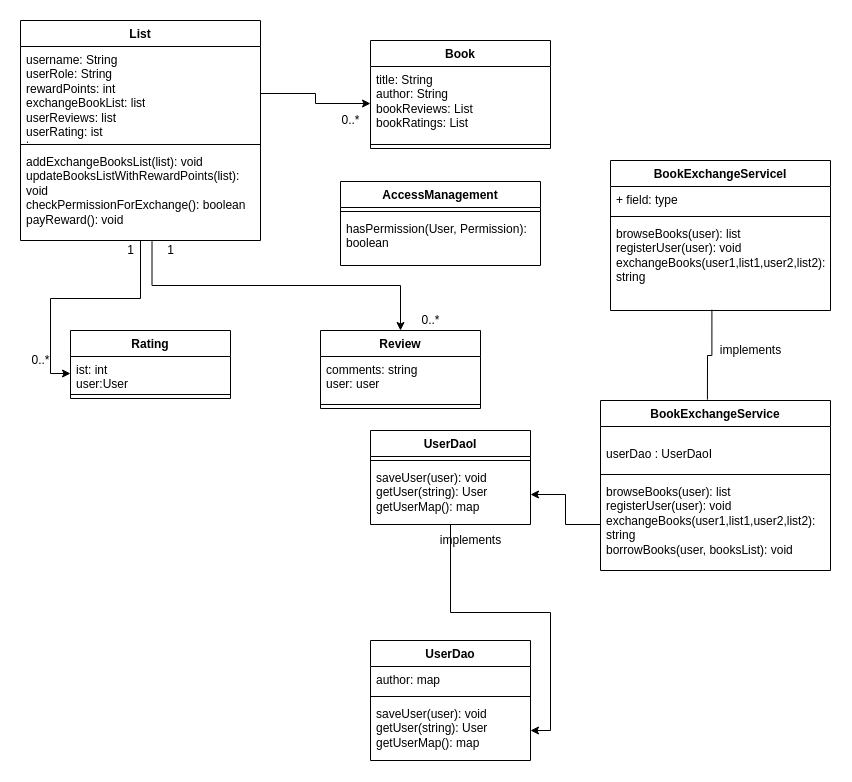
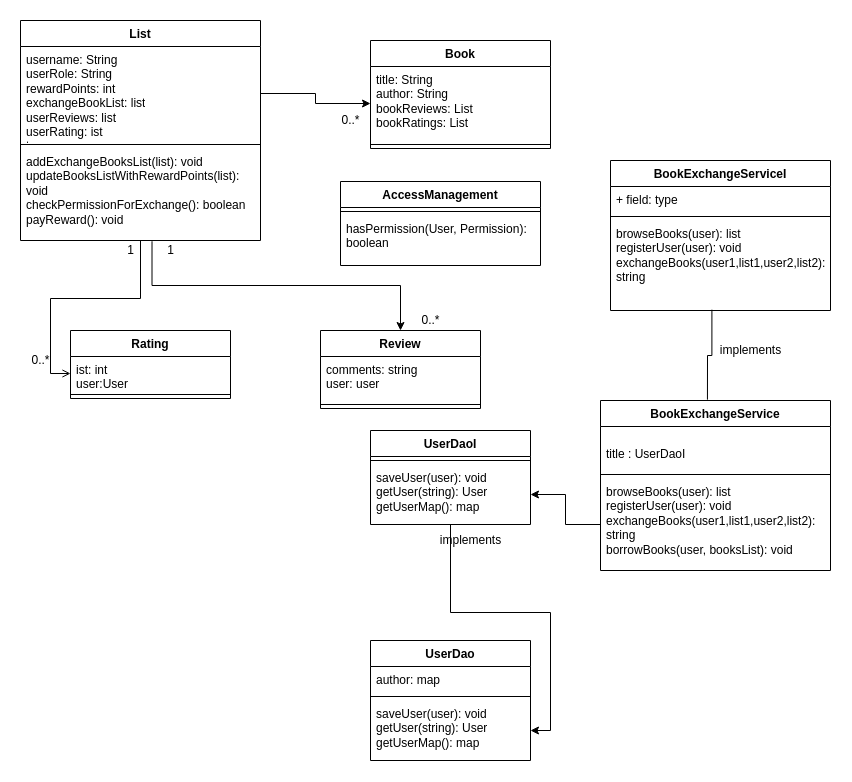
(62, 374) -> (63, 374)
(662, 441) -> (652, 441)
